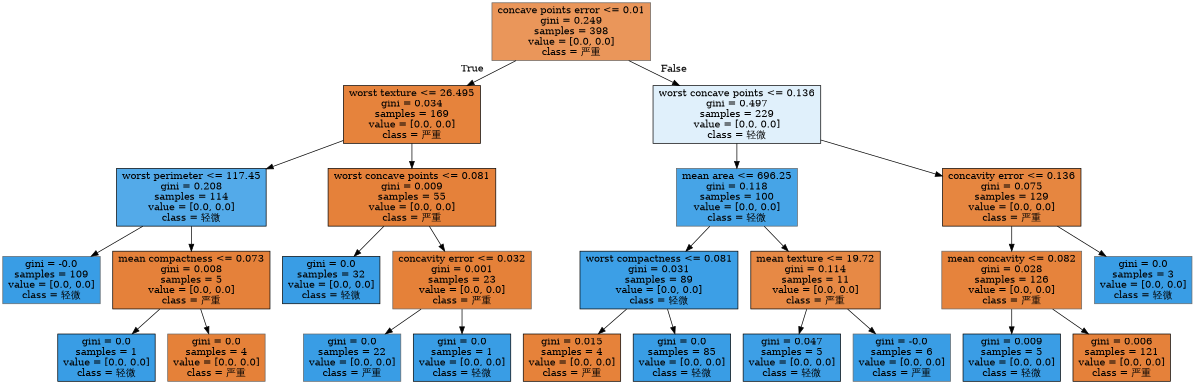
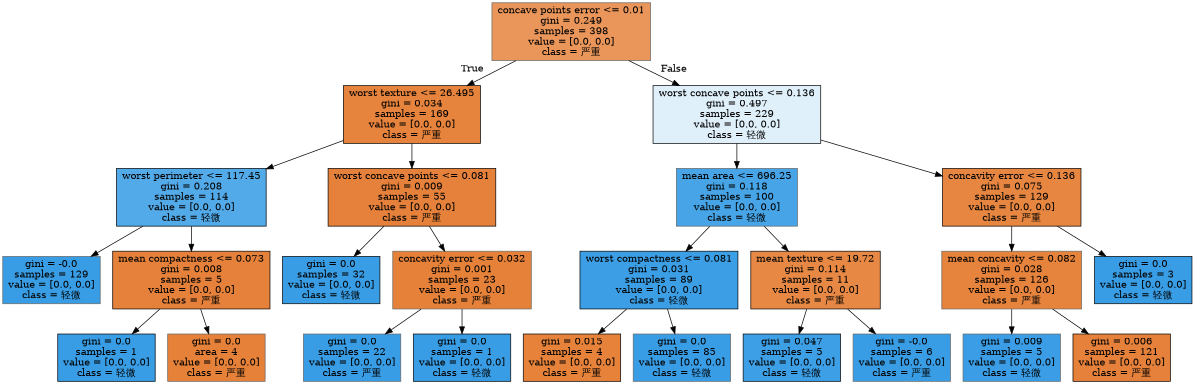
(51, 280) -> (51, 280)
(1143, 280) -> (1143, 280)
(216, 358) -> (216, 358)
(682, 358) -> (682, 358)
(1012, 358) -> (1012, 358)
